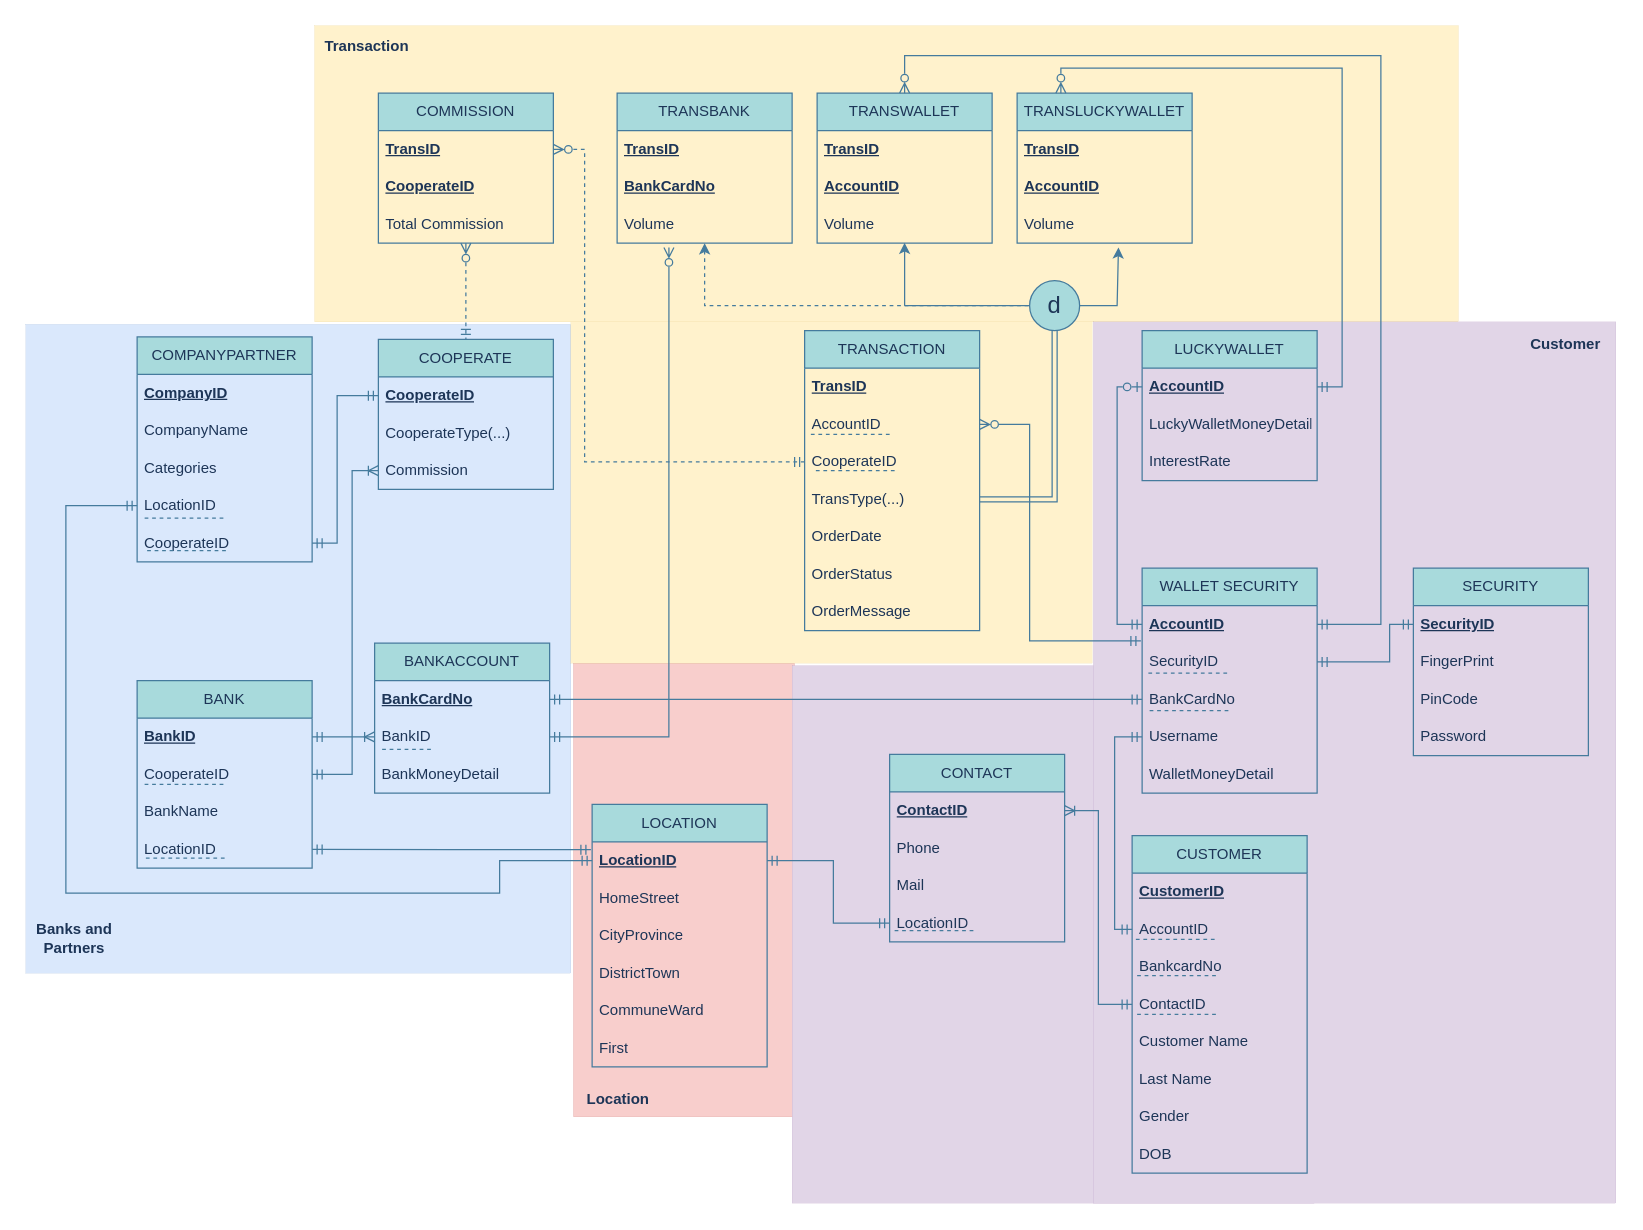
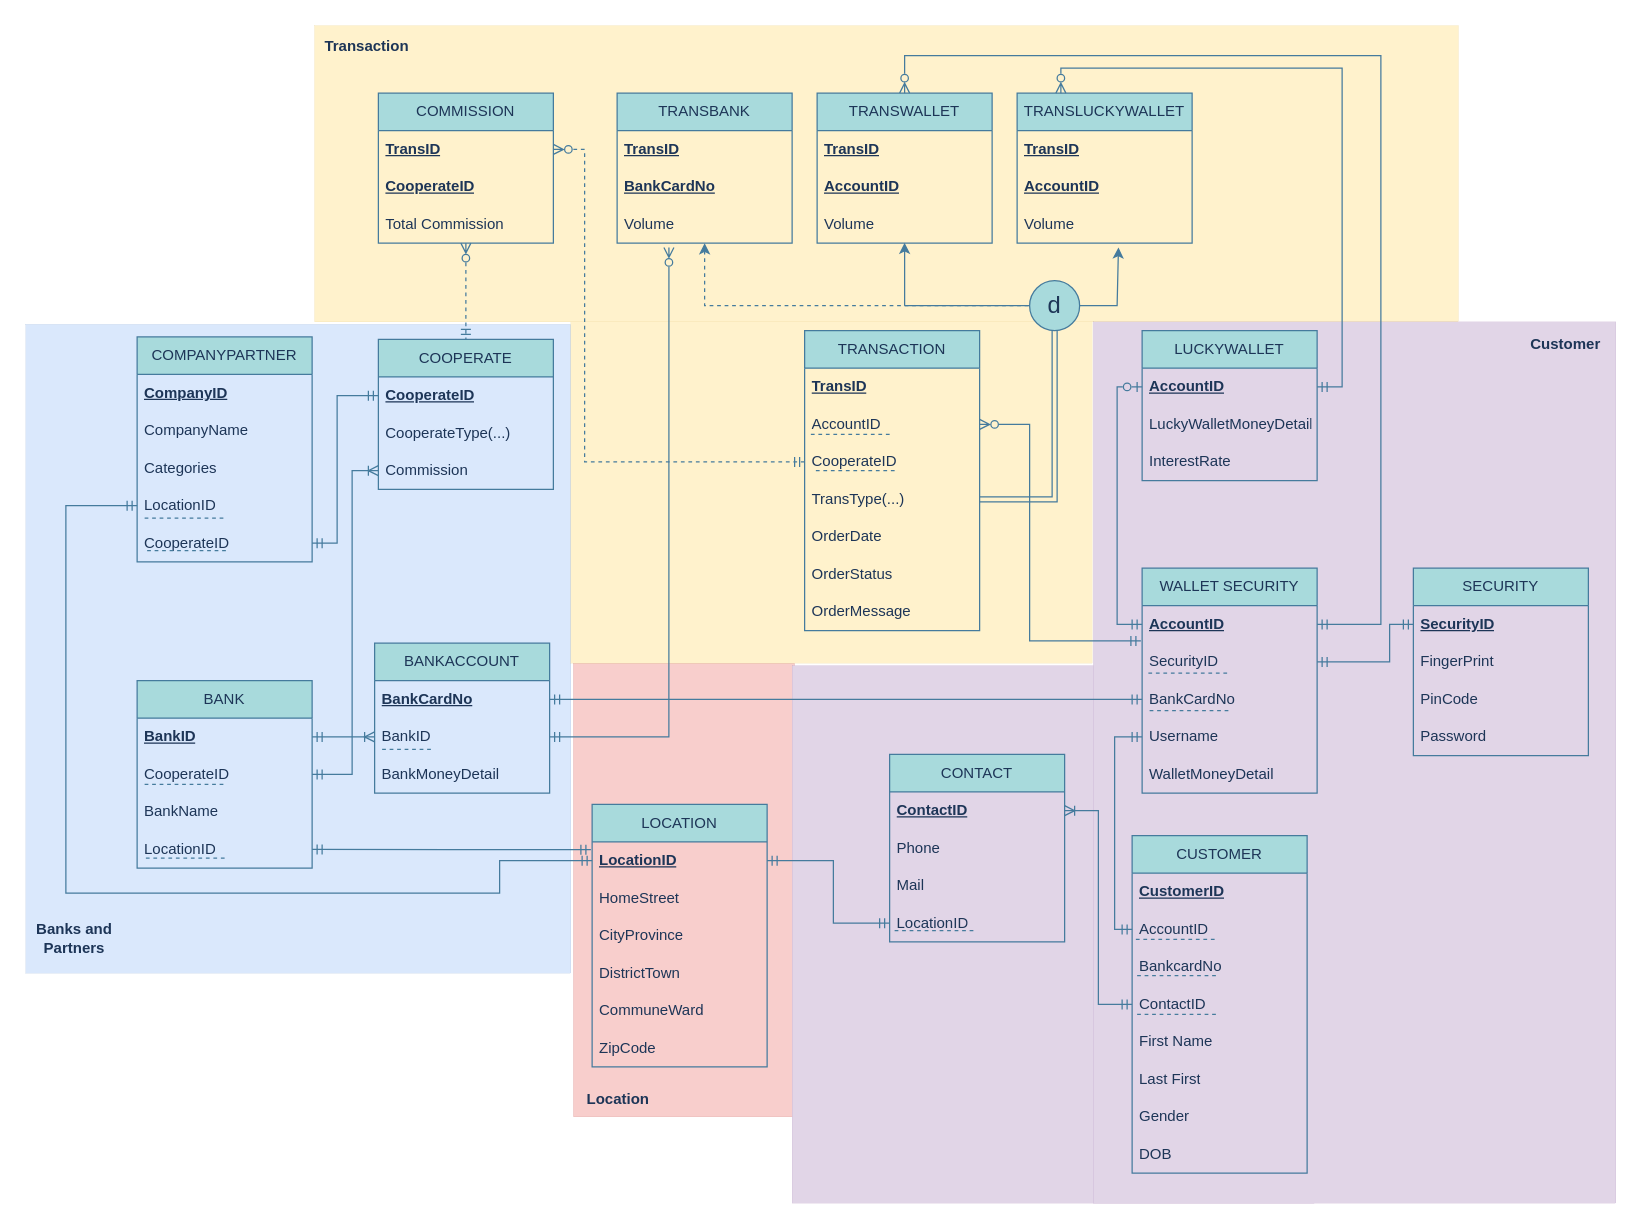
(1192, 1042) -> (1177, 1042)
(618, 1048) -> (627, 1048)
(1175, 1079) -> (1177, 1079)
